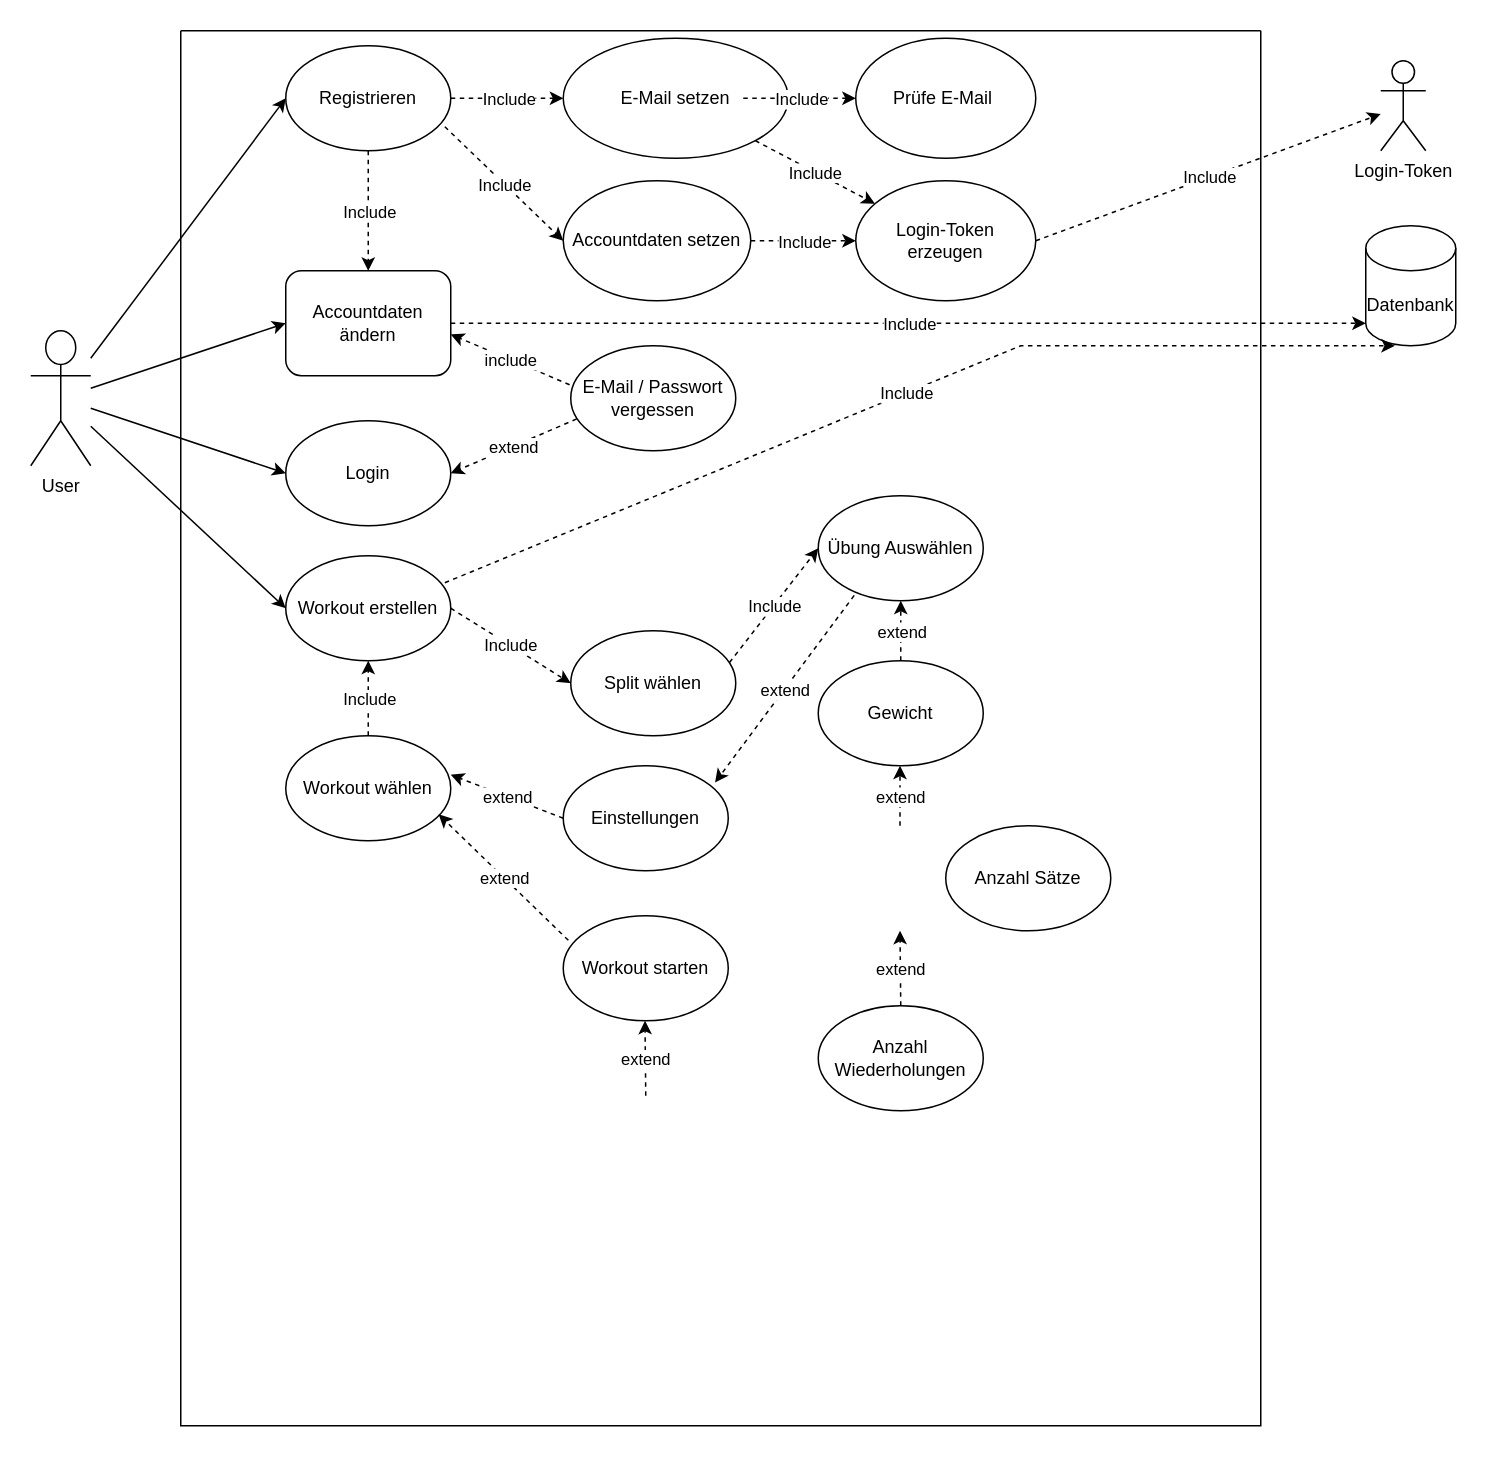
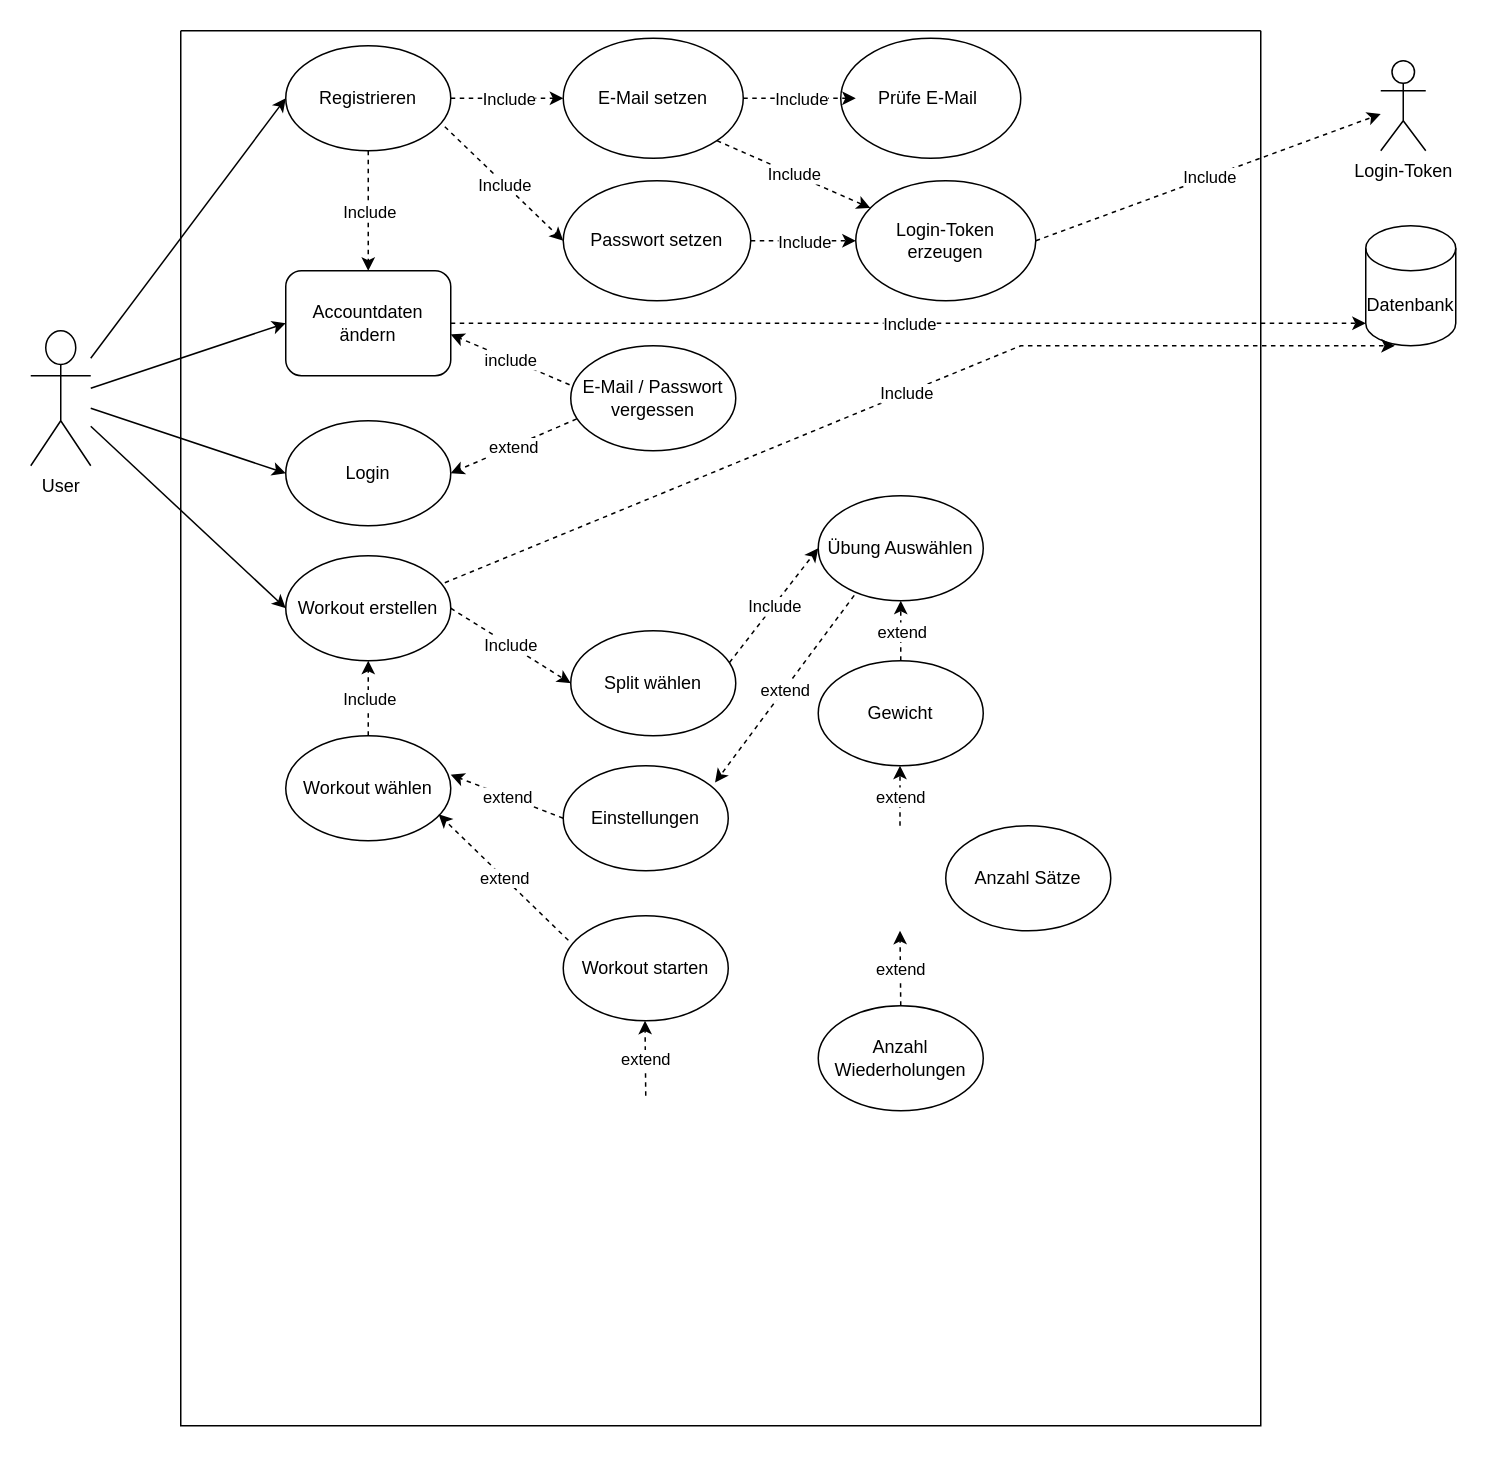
(676, 98) -> (653, 98)
(946, 98) -> (931, 98)
(657, 241) -> (657, 241)
